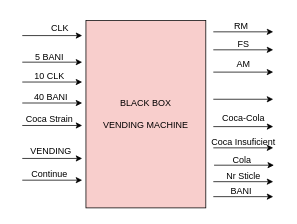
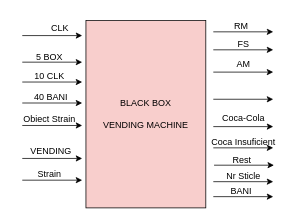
(50, 57) -> (50, 57)
(50, 120) -> (50, 120)
(242, 160) -> (242, 160)
(50, 174) -> (50, 174)
